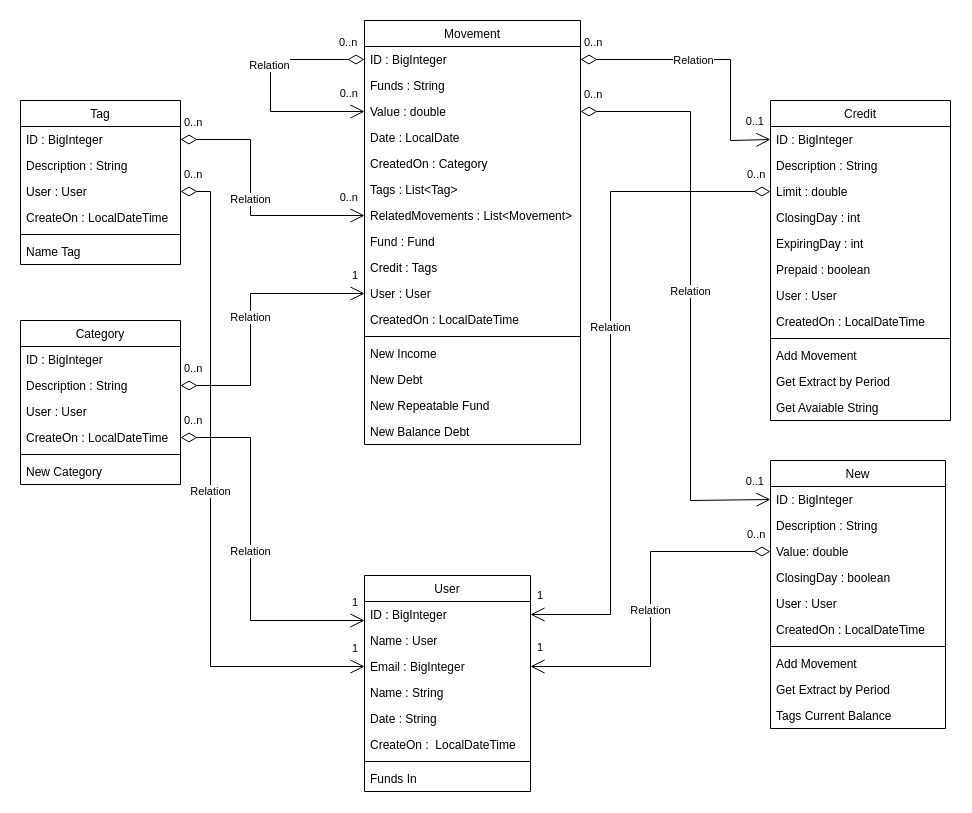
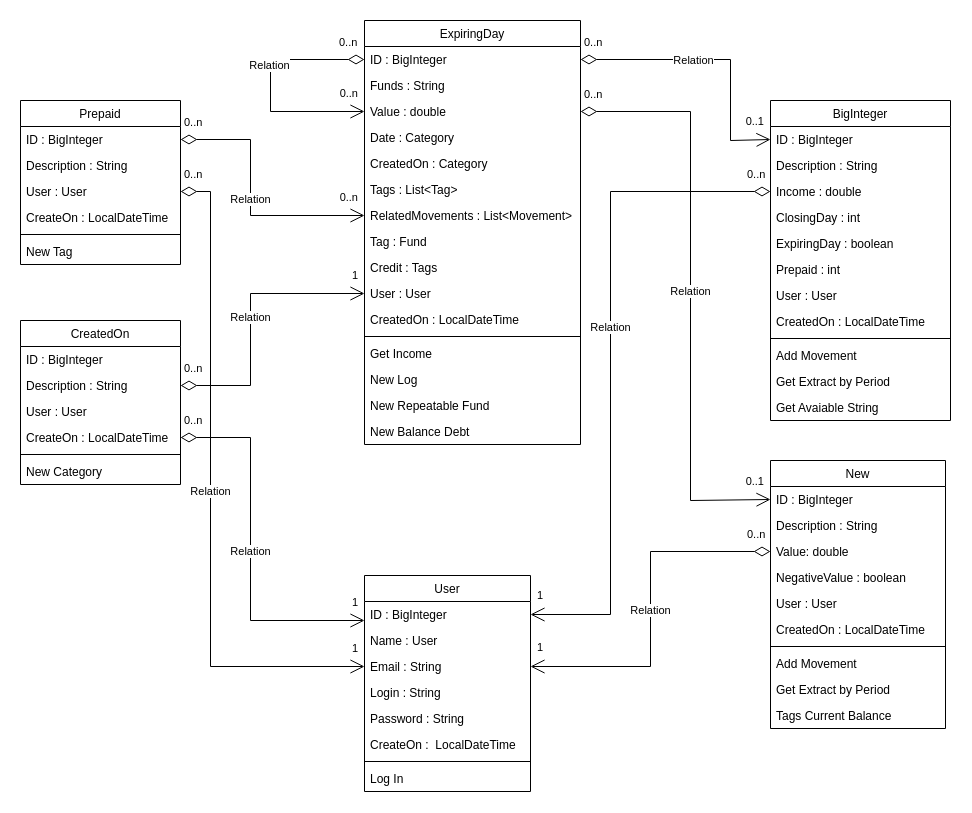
(472, 34) -> (472, 34)
(100, 114) -> (100, 114)
(860, 114) -> (860, 114)
(419, 138) -> (417, 138)
(814, 192) -> (820, 192)
(402, 242) -> (399, 242)
(824, 244) -> (837, 244)
(51, 252) -> (48, 252)
(825, 270) -> (812, 270)
(100, 334) -> (100, 334)
(402, 354) -> (402, 354)
(395, 380) -> (392, 380)
(834, 578) -> (844, 578)
(421, 667) -> (408, 667)
(407, 693) -> (409, 693)
(407, 719) -> (421, 719)
(395, 779) -> (389, 779)
